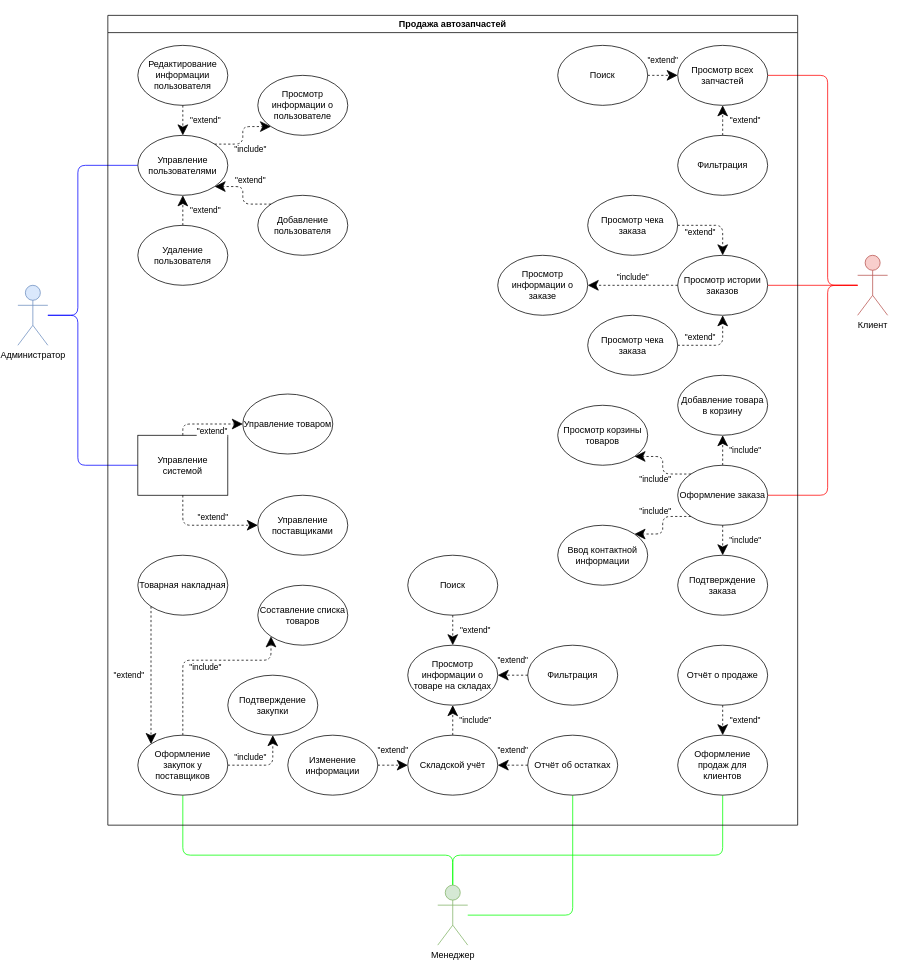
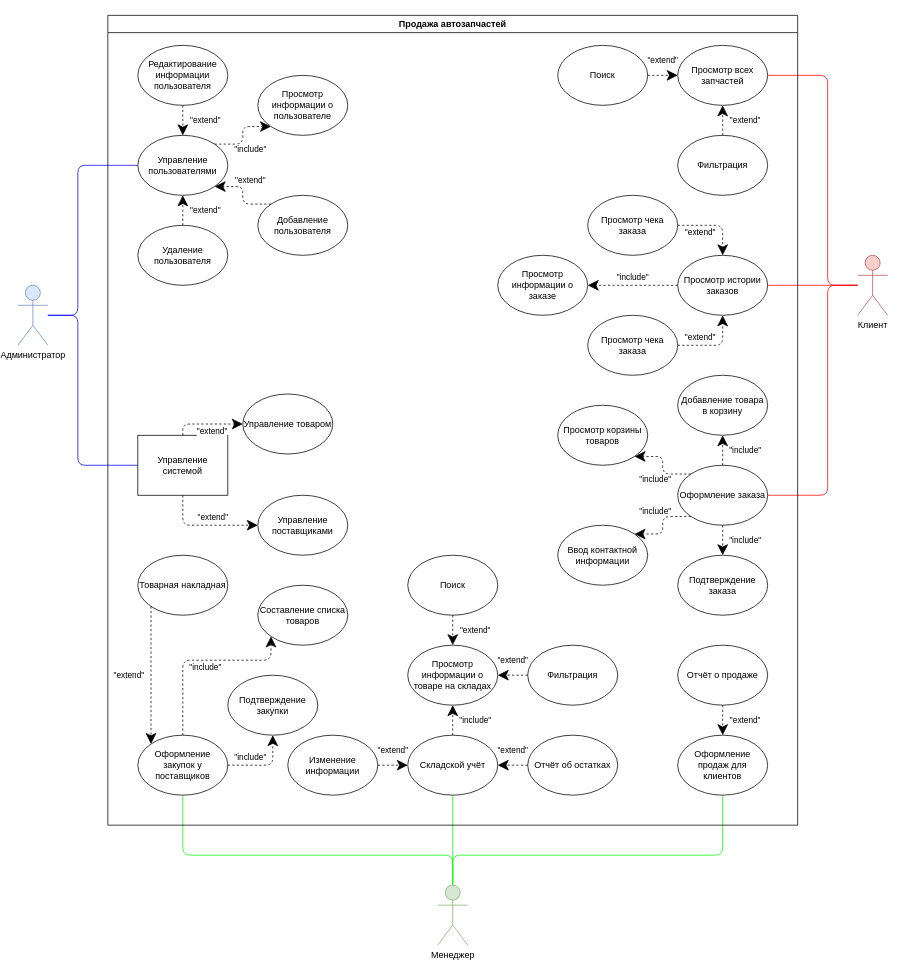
(573, 906) -> (453, 827)
